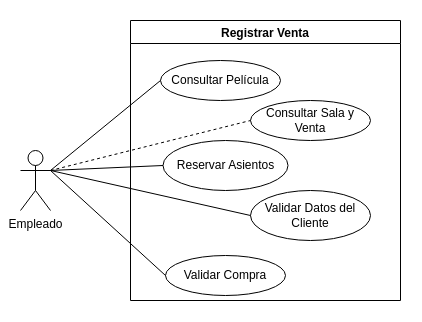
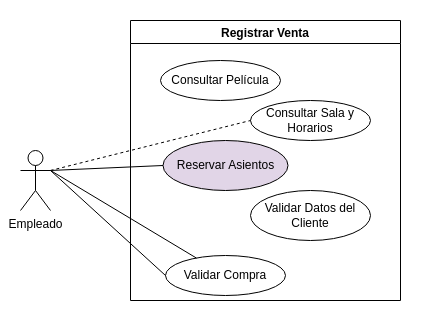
(311, 121) -> (311, 121)
(107, 124) -> (126, 216)
(226, 166) -> (226, 166)
(154, 194) -> none
